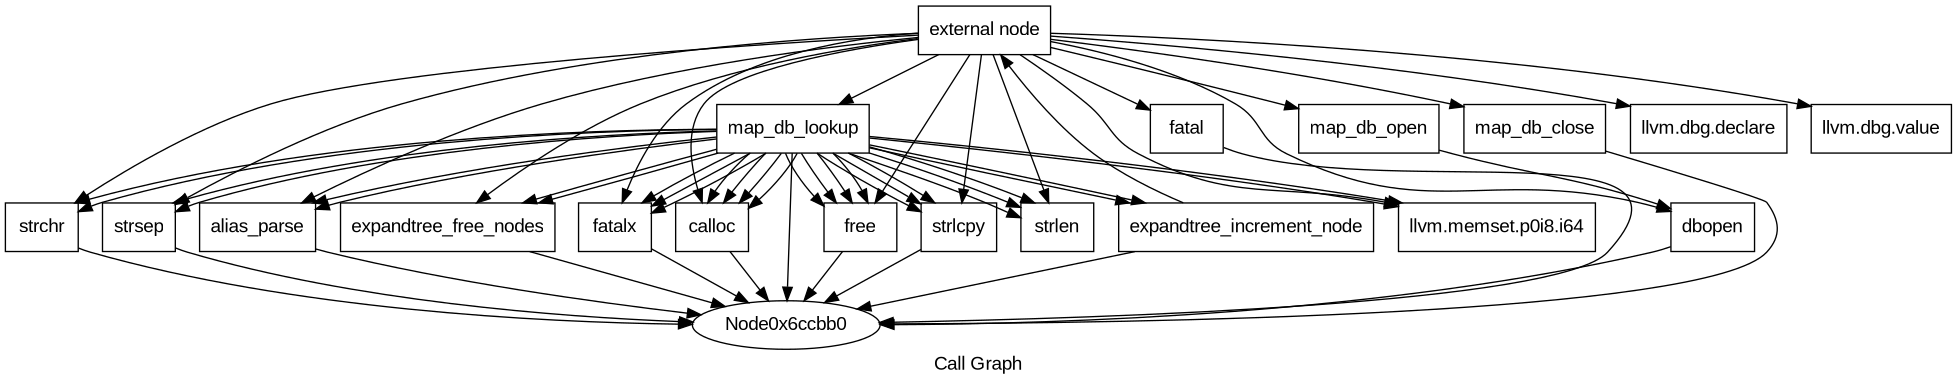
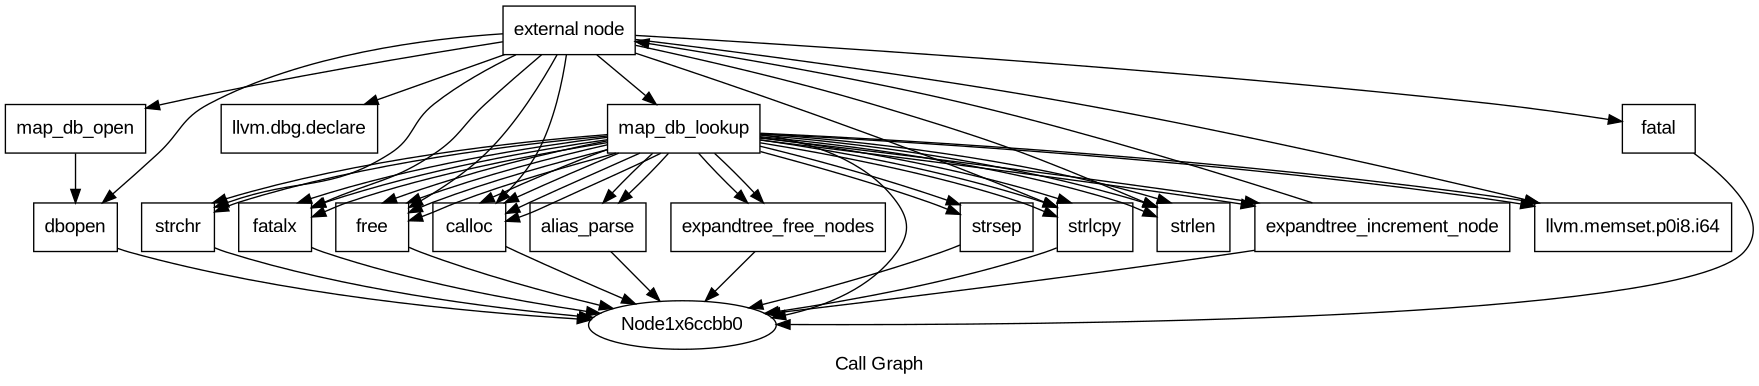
(542, 72) -> none
(691, 86) -> none
(608, 87) -> none
(1535, 129) -> none
(1881, 129) -> none
(786, 325) -> (682, 325)
